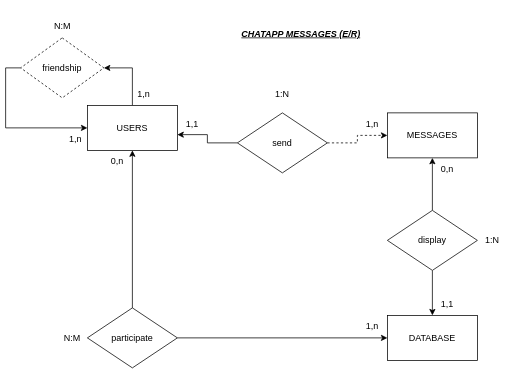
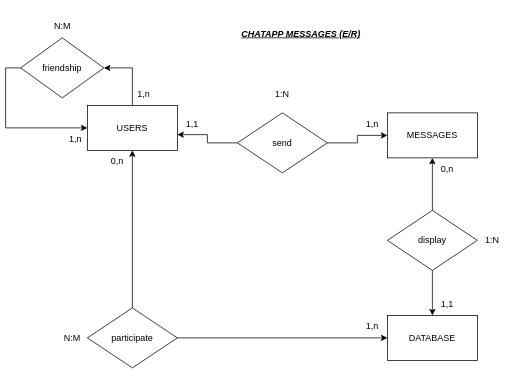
(62, 68) -> (62, 68)
(357, 142) -> (357, 142)
